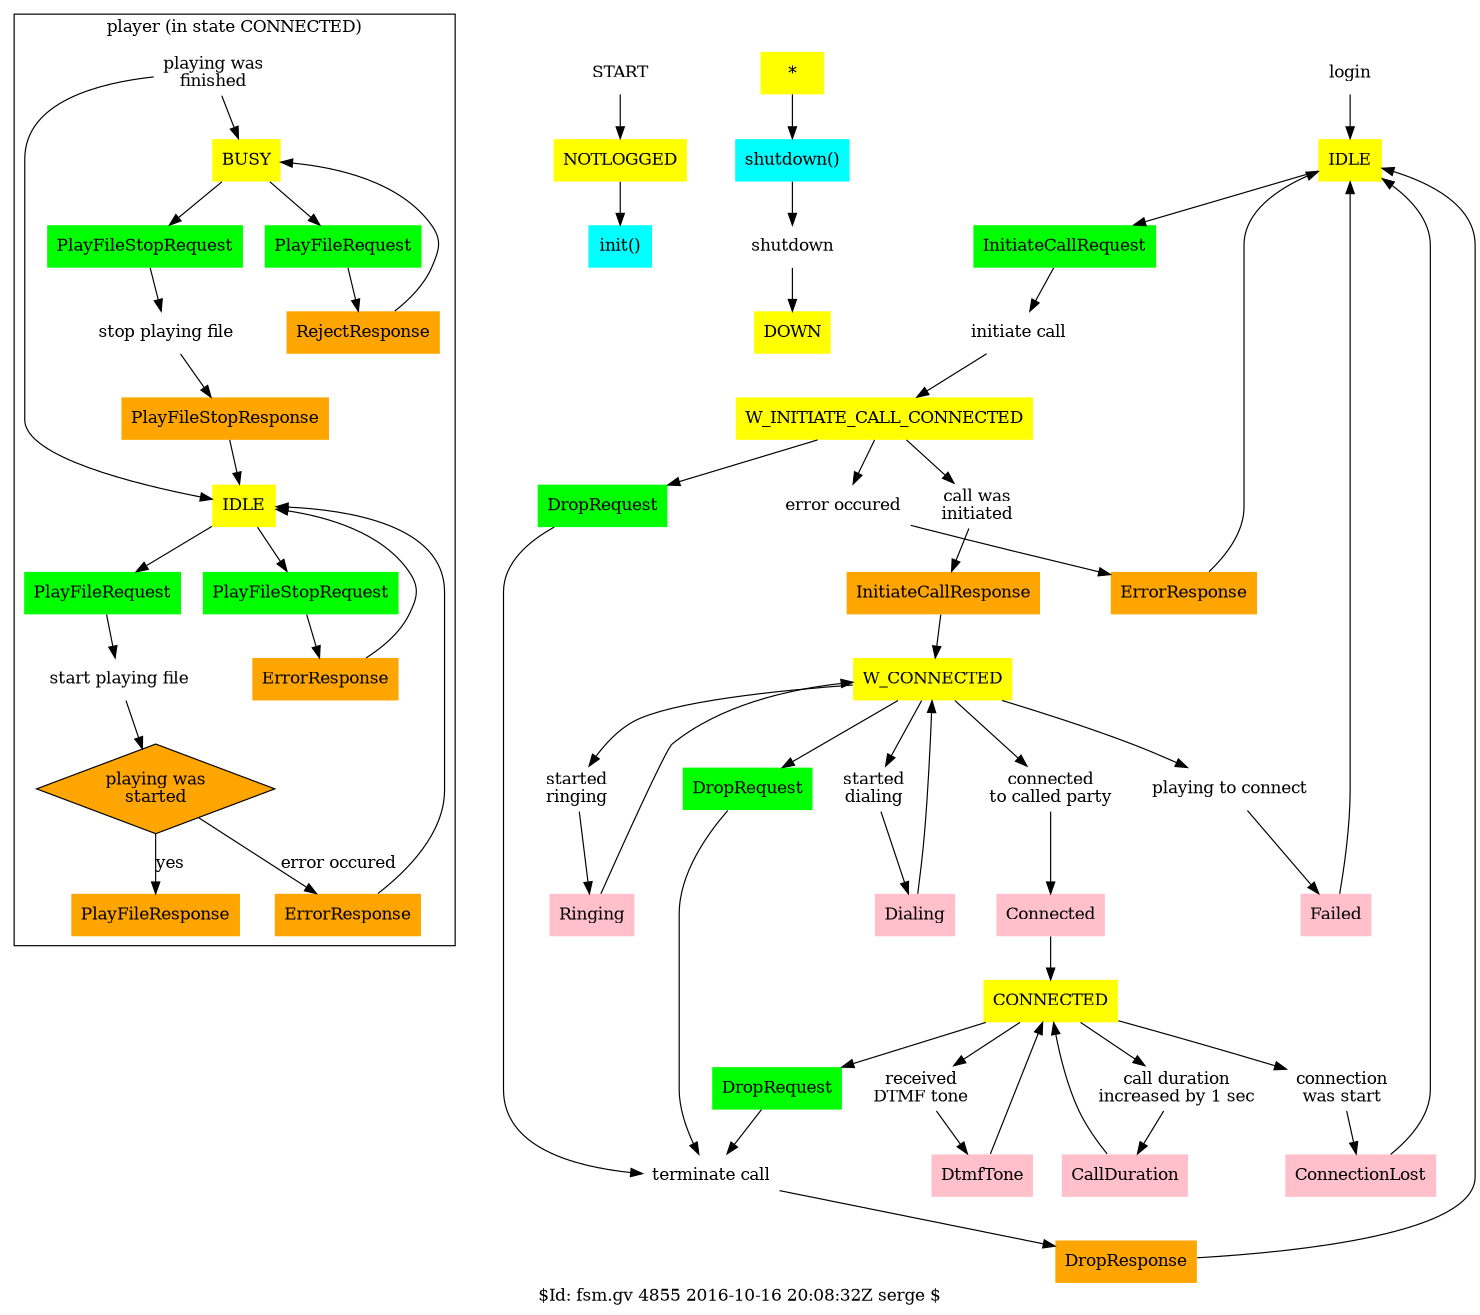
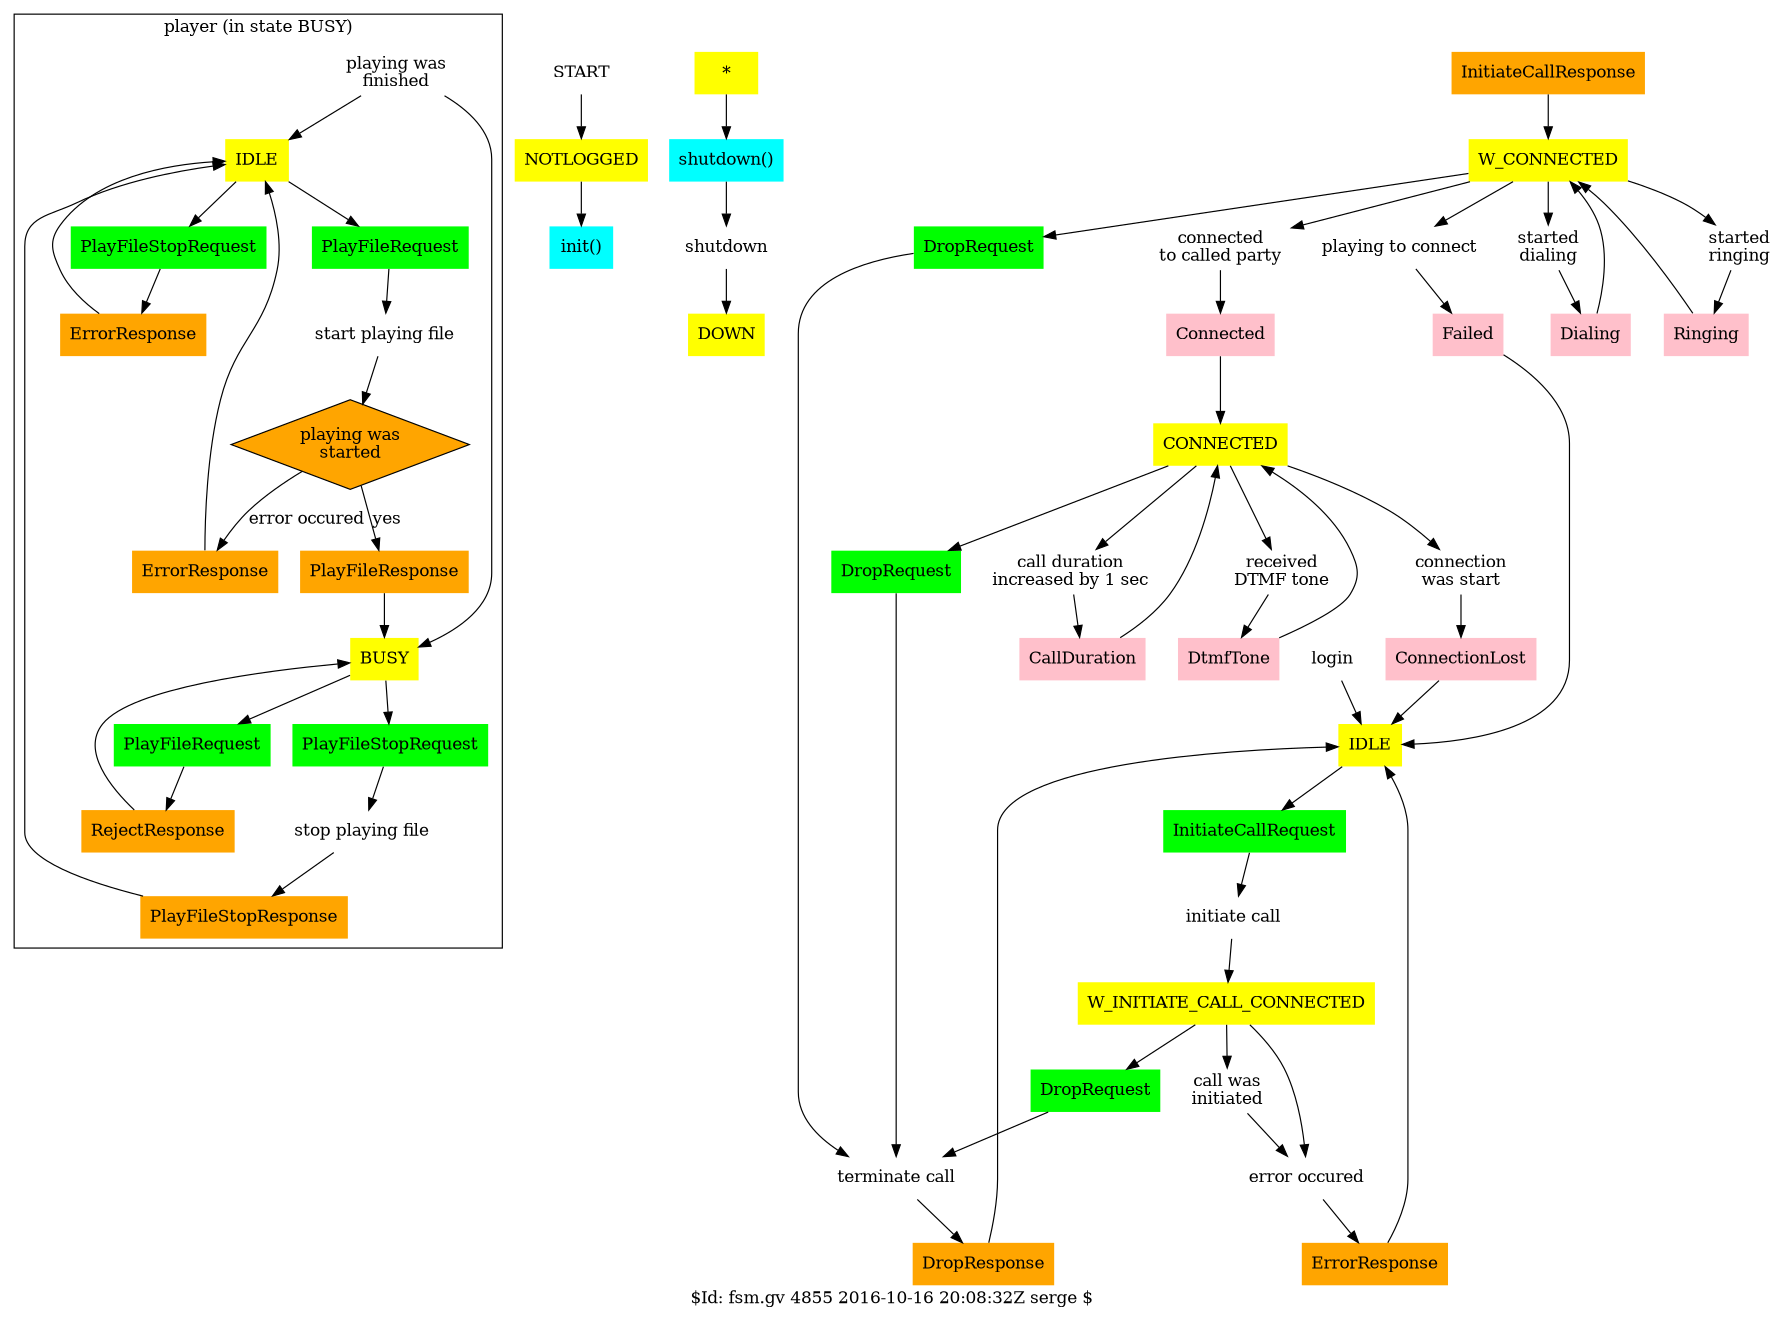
(235, 28) -> (258, 28)
(962, 546) -> (1263, 1130)
none -> (384, 609)
